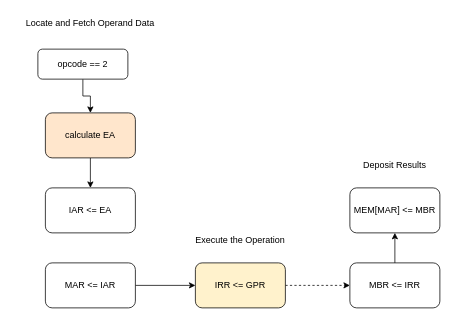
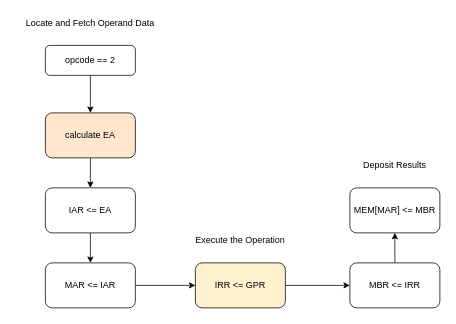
(83, 64) -> (90, 60)
none -> (90, 245)
(316, 285) -> (316, 285)
